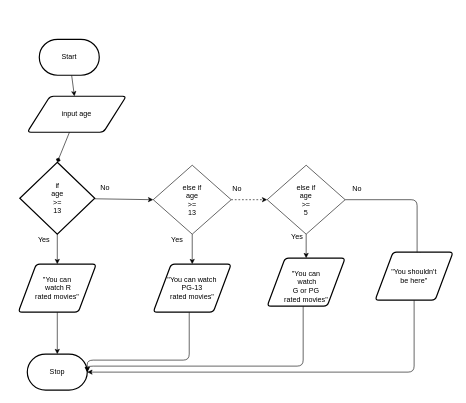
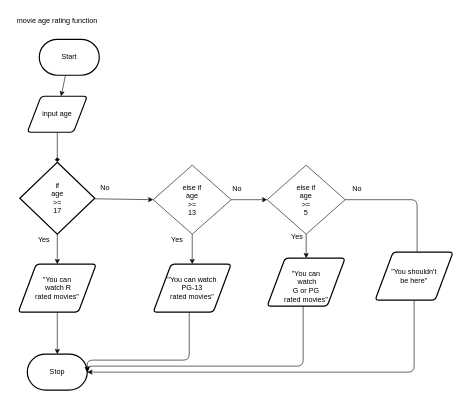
none -> (57, 21)
(77, 114) -> (57, 114)
(58, 198) -> (58, 198)
(247, 200) -> (247, 200)
